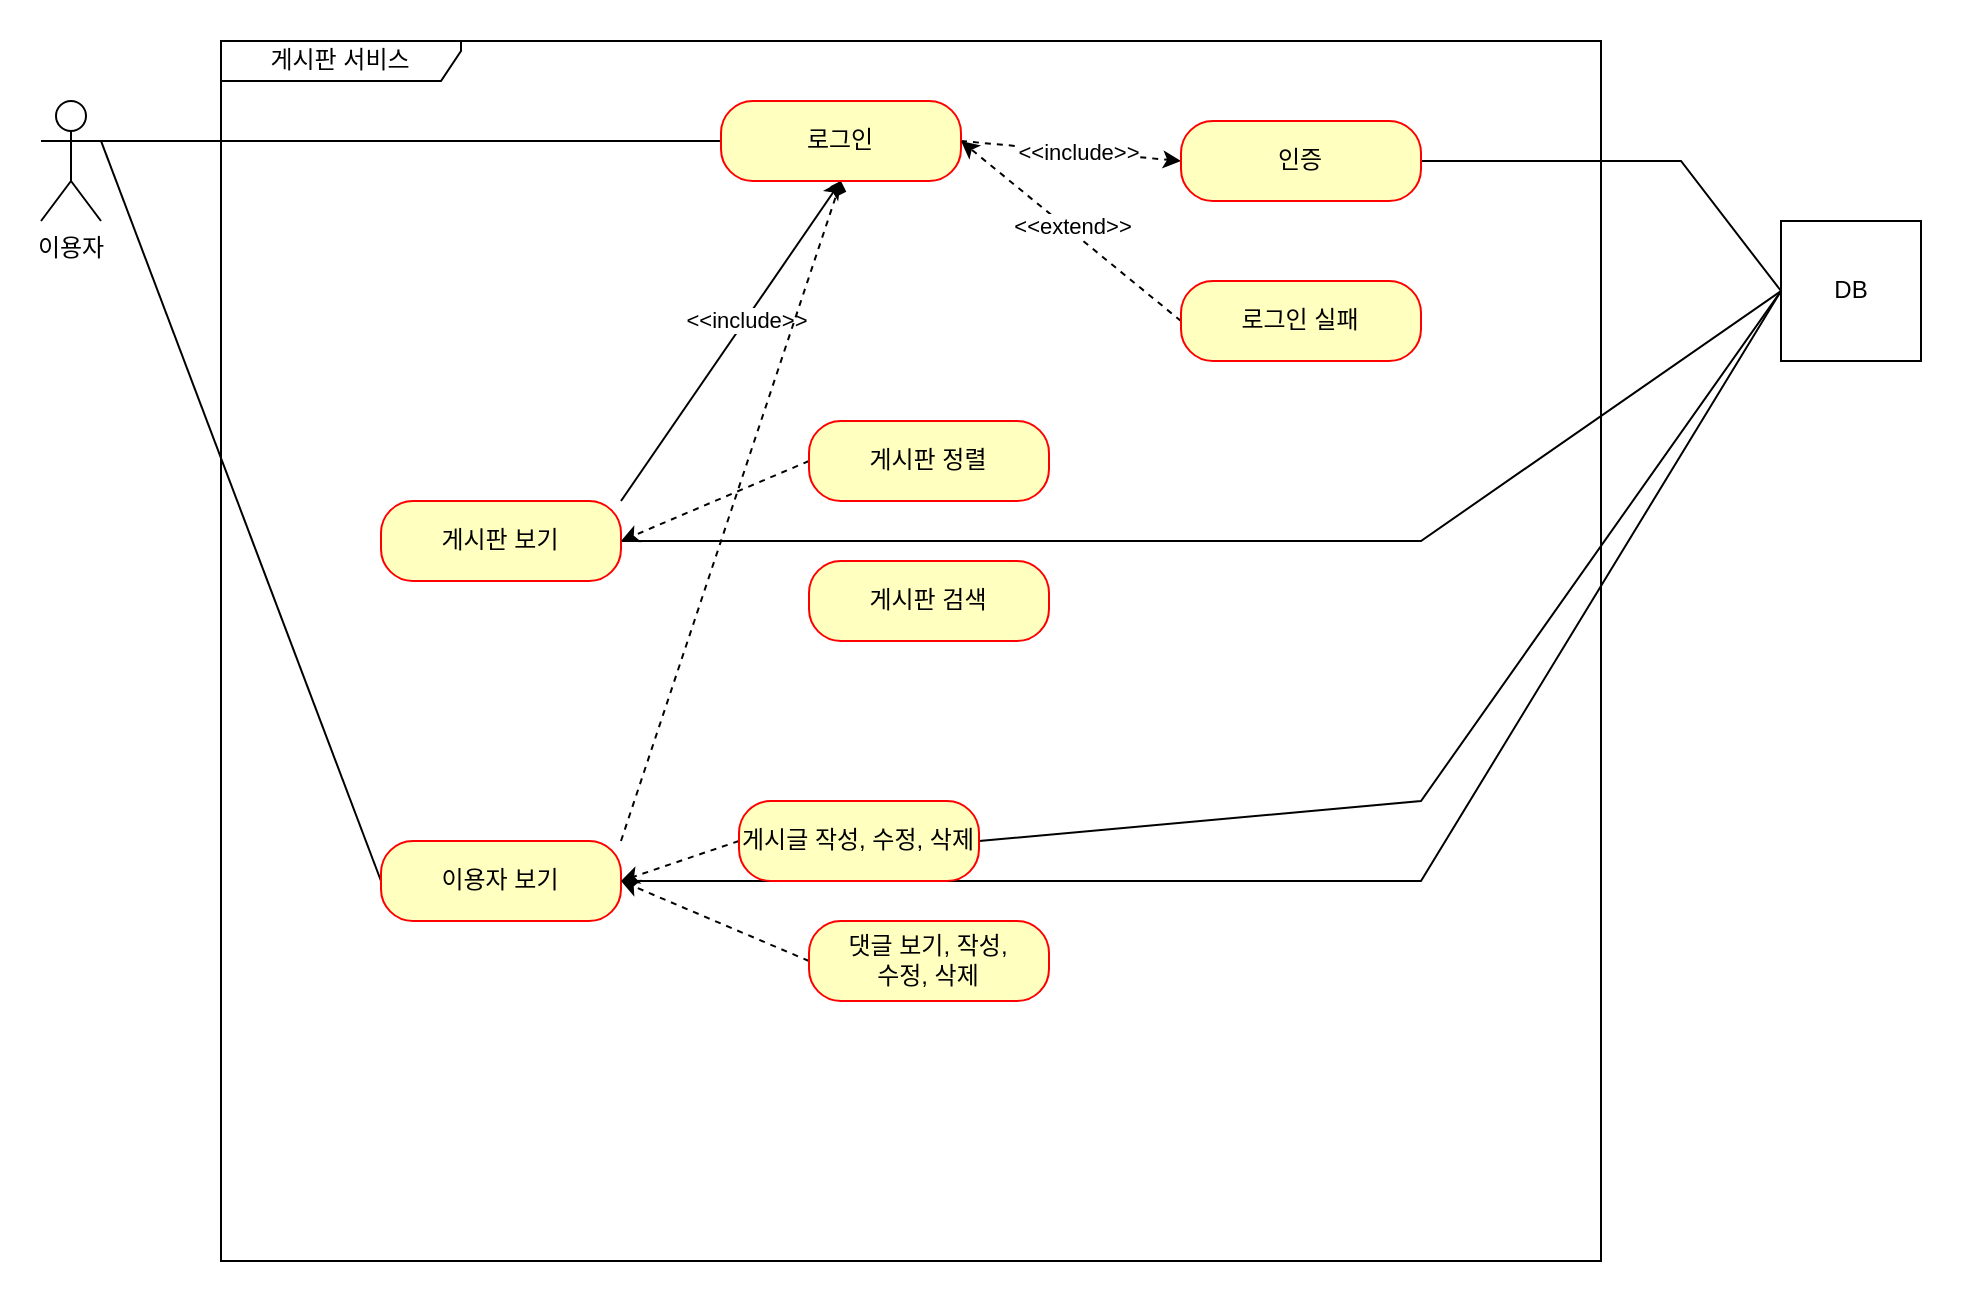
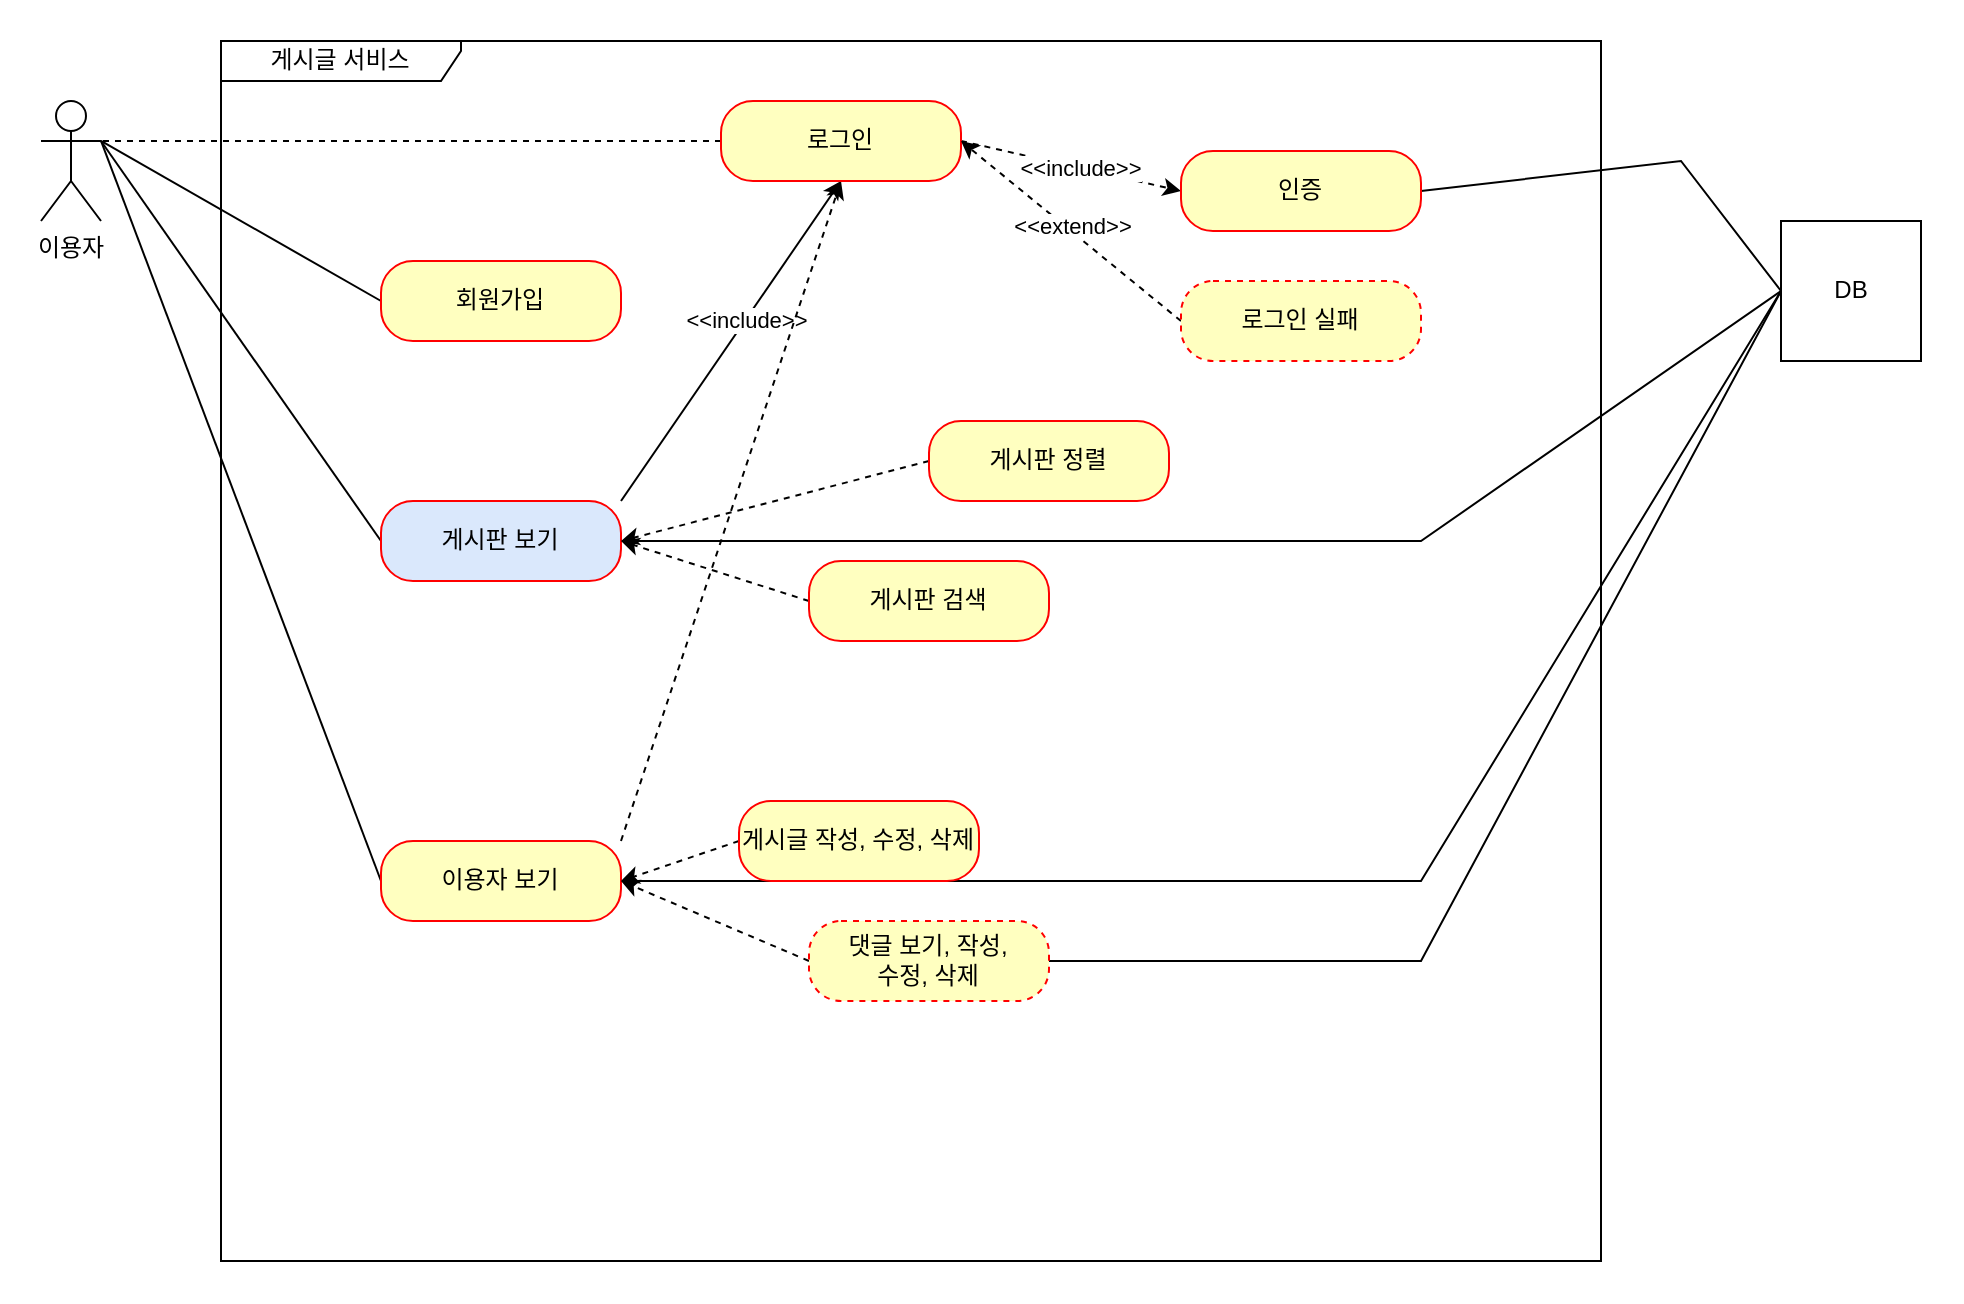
(341, 61) -> (341, 61)
(413, 141) -> (413, 141)
(1301, 161) -> (1301, 191)
none -> (303, 256)
none -> (501, 301)
(1301, 321) -> (1301, 321)
none -> (302, 429)
(929, 461) -> (1049, 461)
(739, 487) -> (837, 194)
(501, 541) -> (501, 541)
none -> (762, 586)
(1353, 807) -> none
none -> (1421, 960)
(929, 961) -> (929, 961)
